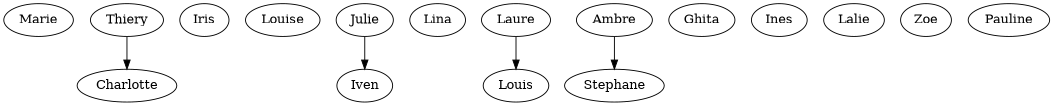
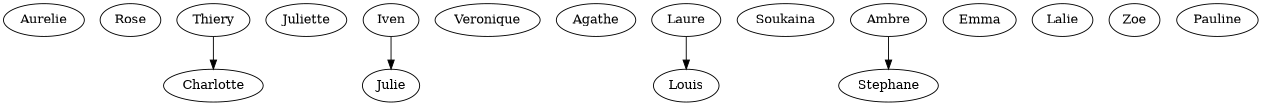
(39, 20) -> none
none -> (44, 20)
none -> (130, 20)
(204, 20) -> none
(283, 20) -> none
none -> (306, 20)
(438, 20) -> none
none -> (488, 20)
none -> (596, 20)
(702, 20) -> none
(779, 20) -> none
none -> (786, 20)
none -> (980, 20)
(365, 48) -> (391, 48)
